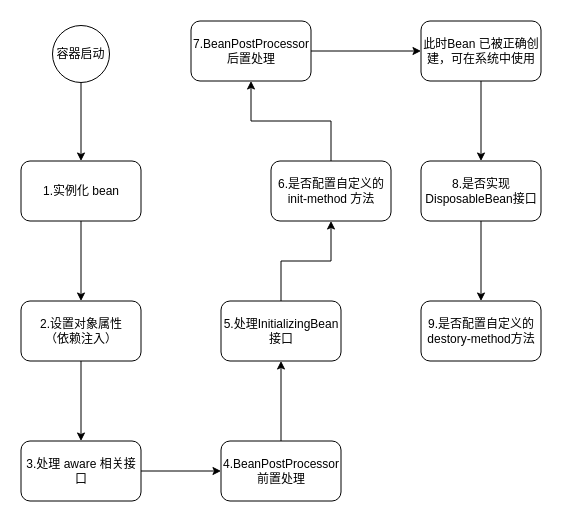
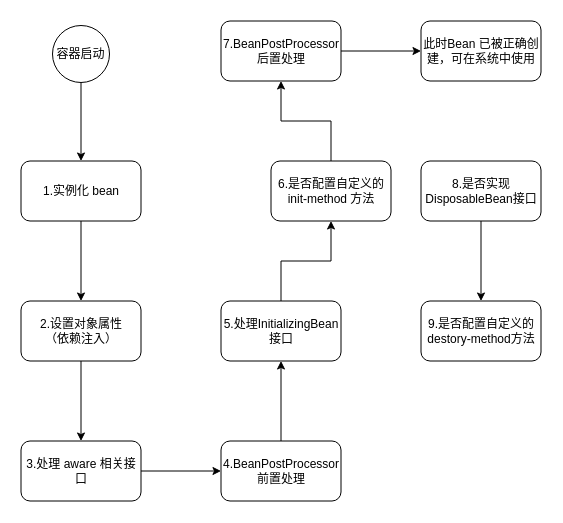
(251, 51) -> (281, 51)
(481, 117) -> none
